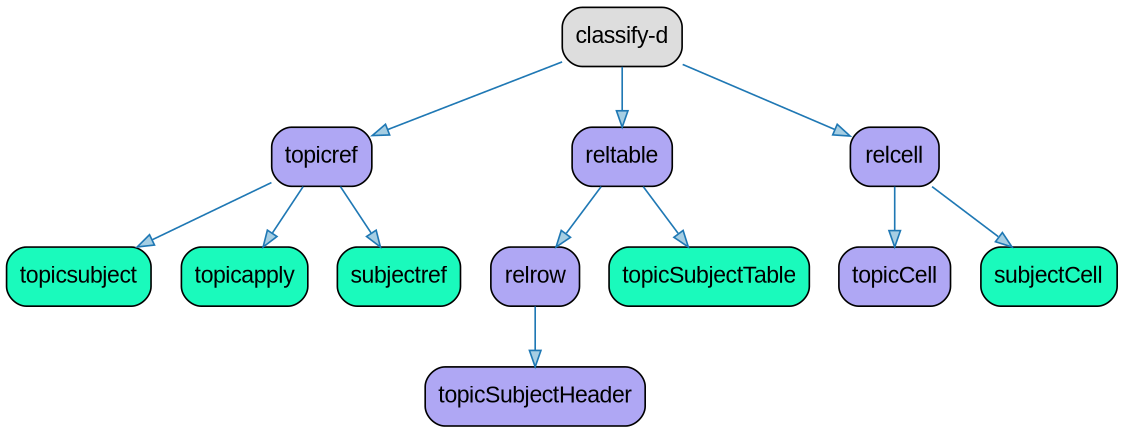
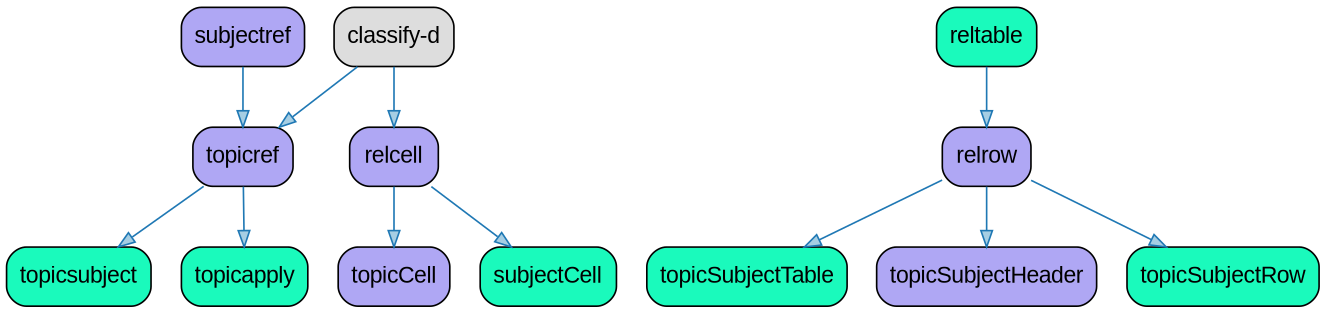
(622, 89) -> none
(622, 157) -> (987, 37)
(356, 210) -> (243, 89)
(661, 210) -> (881, 210)
(399, 277) -> (243, 37)
none -> (1223, 277)
